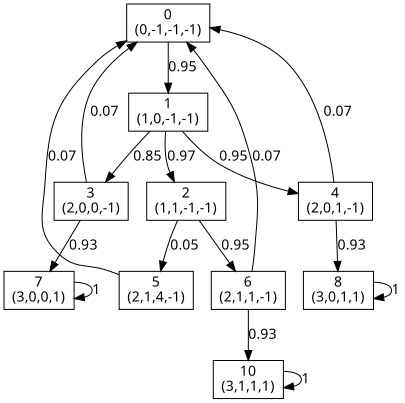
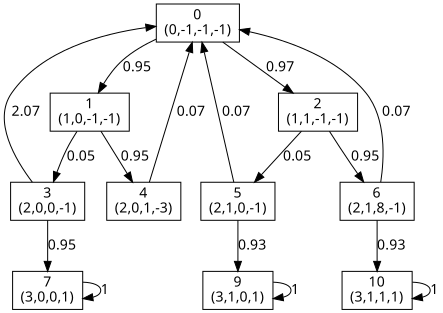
(105, 112) -> (26, 112)
(165, 152) -> (254, 65)
(148, 157) -> (81, 157)
(335, 201) -> (144, 201)
(84, 246) -> (62, 246)
(156, 290) -> (238, 201)
none -> (238, 290)
(248, 290) -> (377, 201)
(338, 290) -> none
